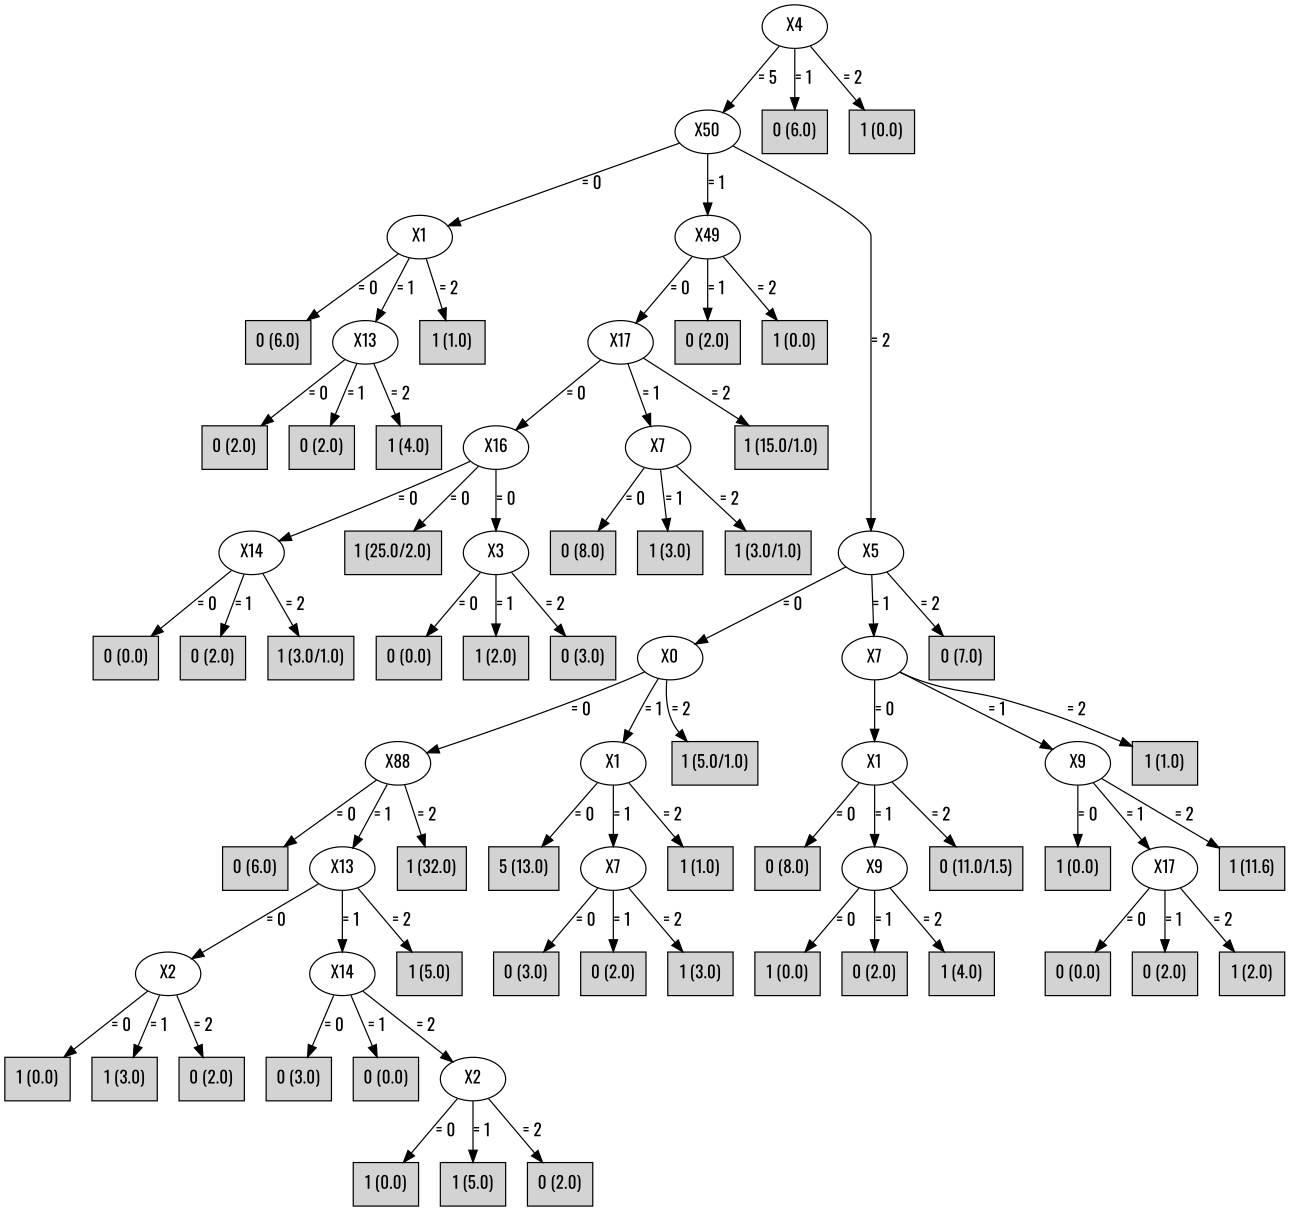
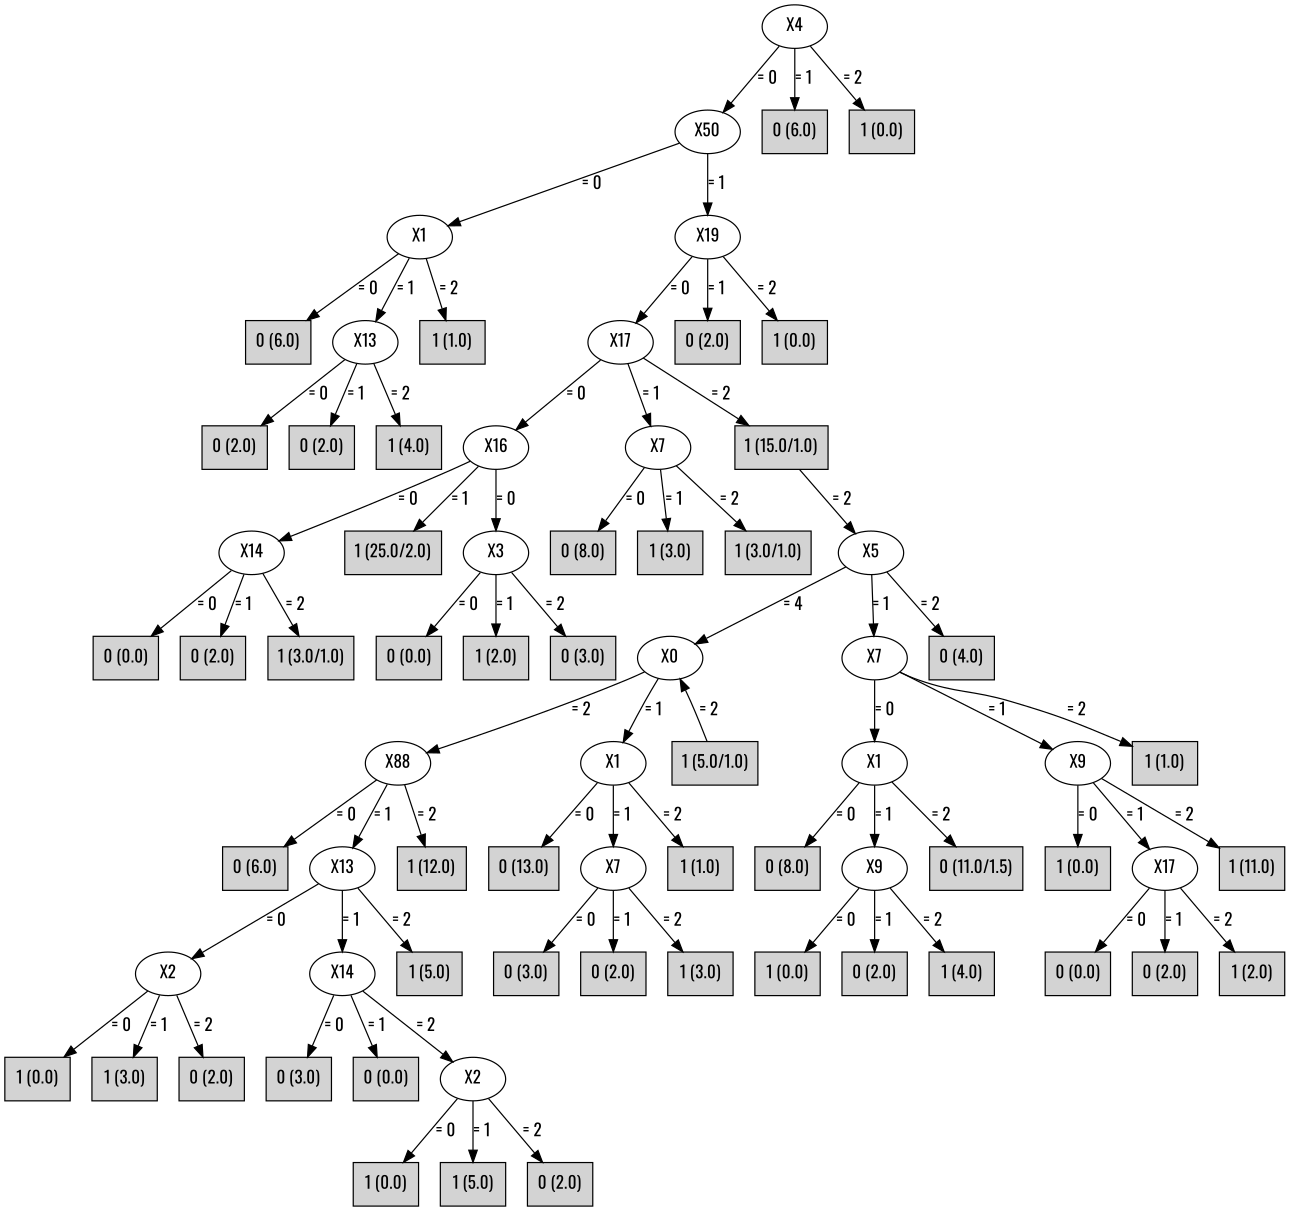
(768, 79) -> (768, 79)
(708, 237) -> (708, 237)
(871, 294) -> (823, 497)
(460, 500) -> (460, 500)
(793, 605) -> (793, 605)
(962, 658) -> (962, 658)
(668, 708) -> (697, 716)
(581, 711) -> (581, 711)
(432, 869) -> (432, 869)
(524, 869) -> (524, 869)
(1252, 869) -> (1252, 869)
